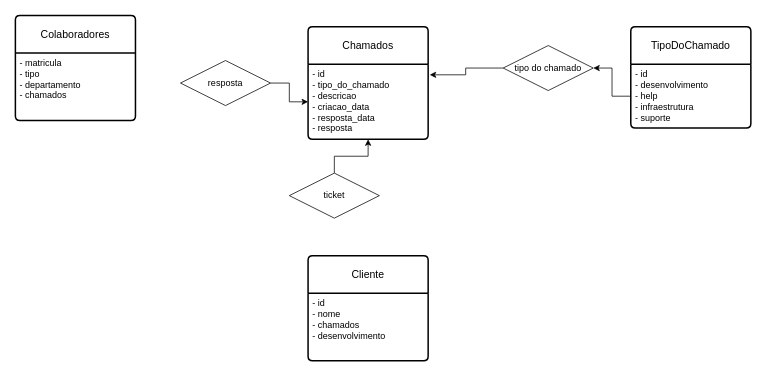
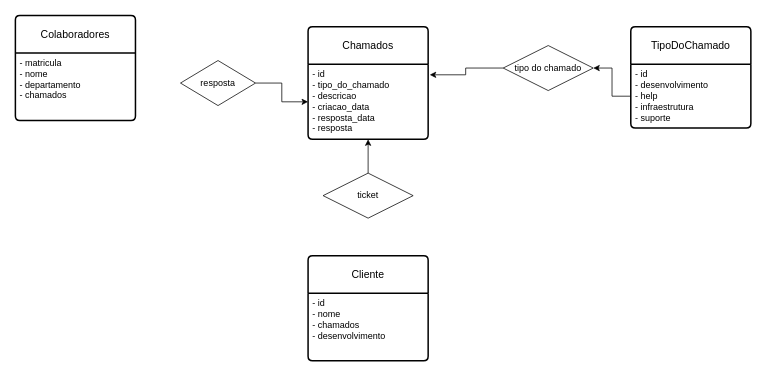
(54, 80) -> (54, 80)
(225, 83) -> (218, 83)
(334, 195) -> (368, 195)
